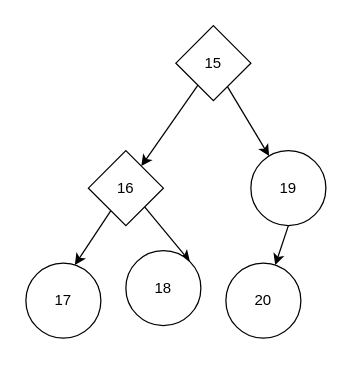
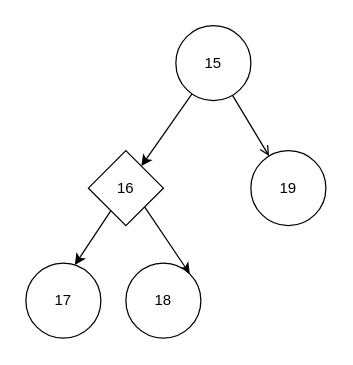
(213, 63) -> (213, 63)
(264, 147) -> (265, 149)
(283, 241) -> none
(163, 288) -> (163, 301)
(263, 301) -> none
